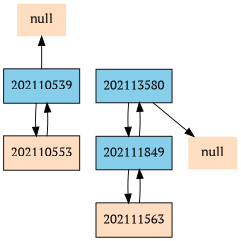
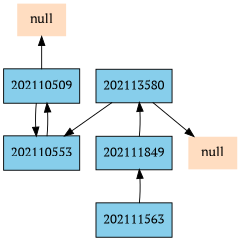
(42, 86) -> (42, 86)
(128, 115) -> (92, 117)
(42, 153) -> (42, 153)
(128, 182) -> none
(134, 220) -> (134, 220)
